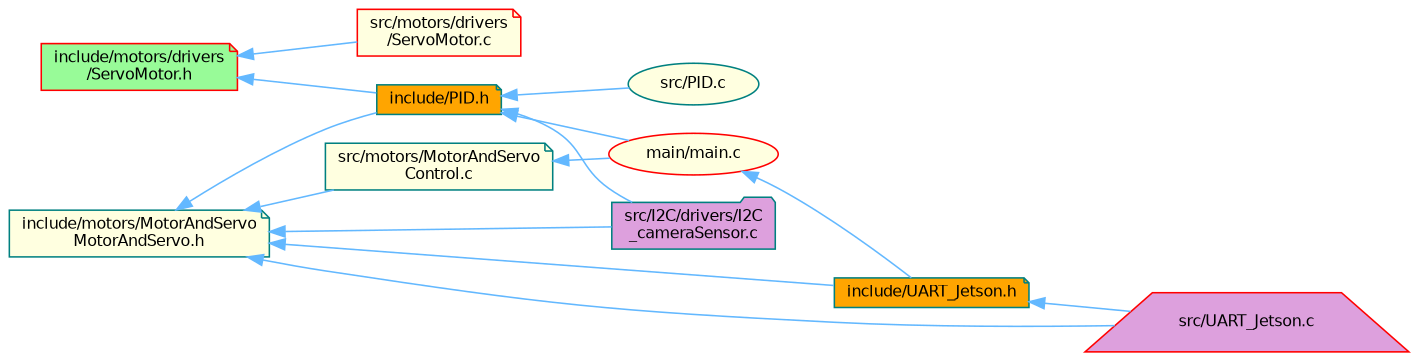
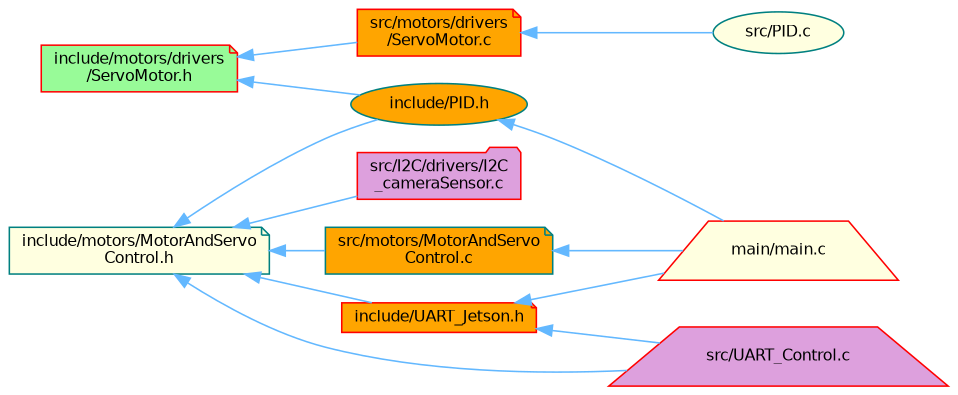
(439, 33) -> (439, 33)
(573, 91) -> (625, 33)
(439, 100) -> (439, 104)
(576, 150) -> none
(694, 154) -> (778, 251)
(439, 167) -> (439, 251)
(836, 224) -> (597, 286)
(694, 226) -> (439, 176)
(139, 234) -> (139, 251)
(932, 293) -> (439, 318)
(1247, 322) -> (778, 357)
